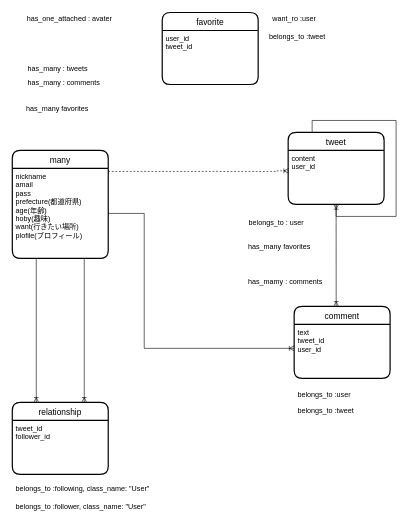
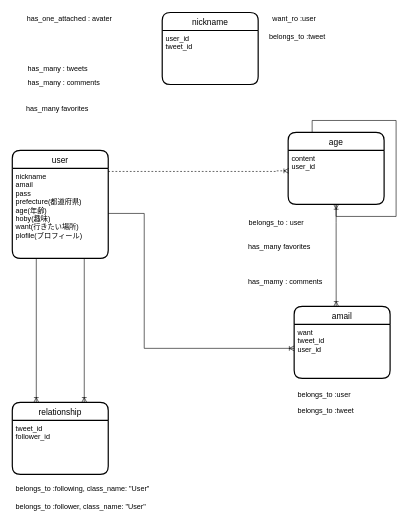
(210, 22) -> (210, 22)
(336, 142) -> (336, 142)
(60, 160) -> (60, 160)
(342, 316) -> (342, 316)
(306, 332) -> (306, 332)
